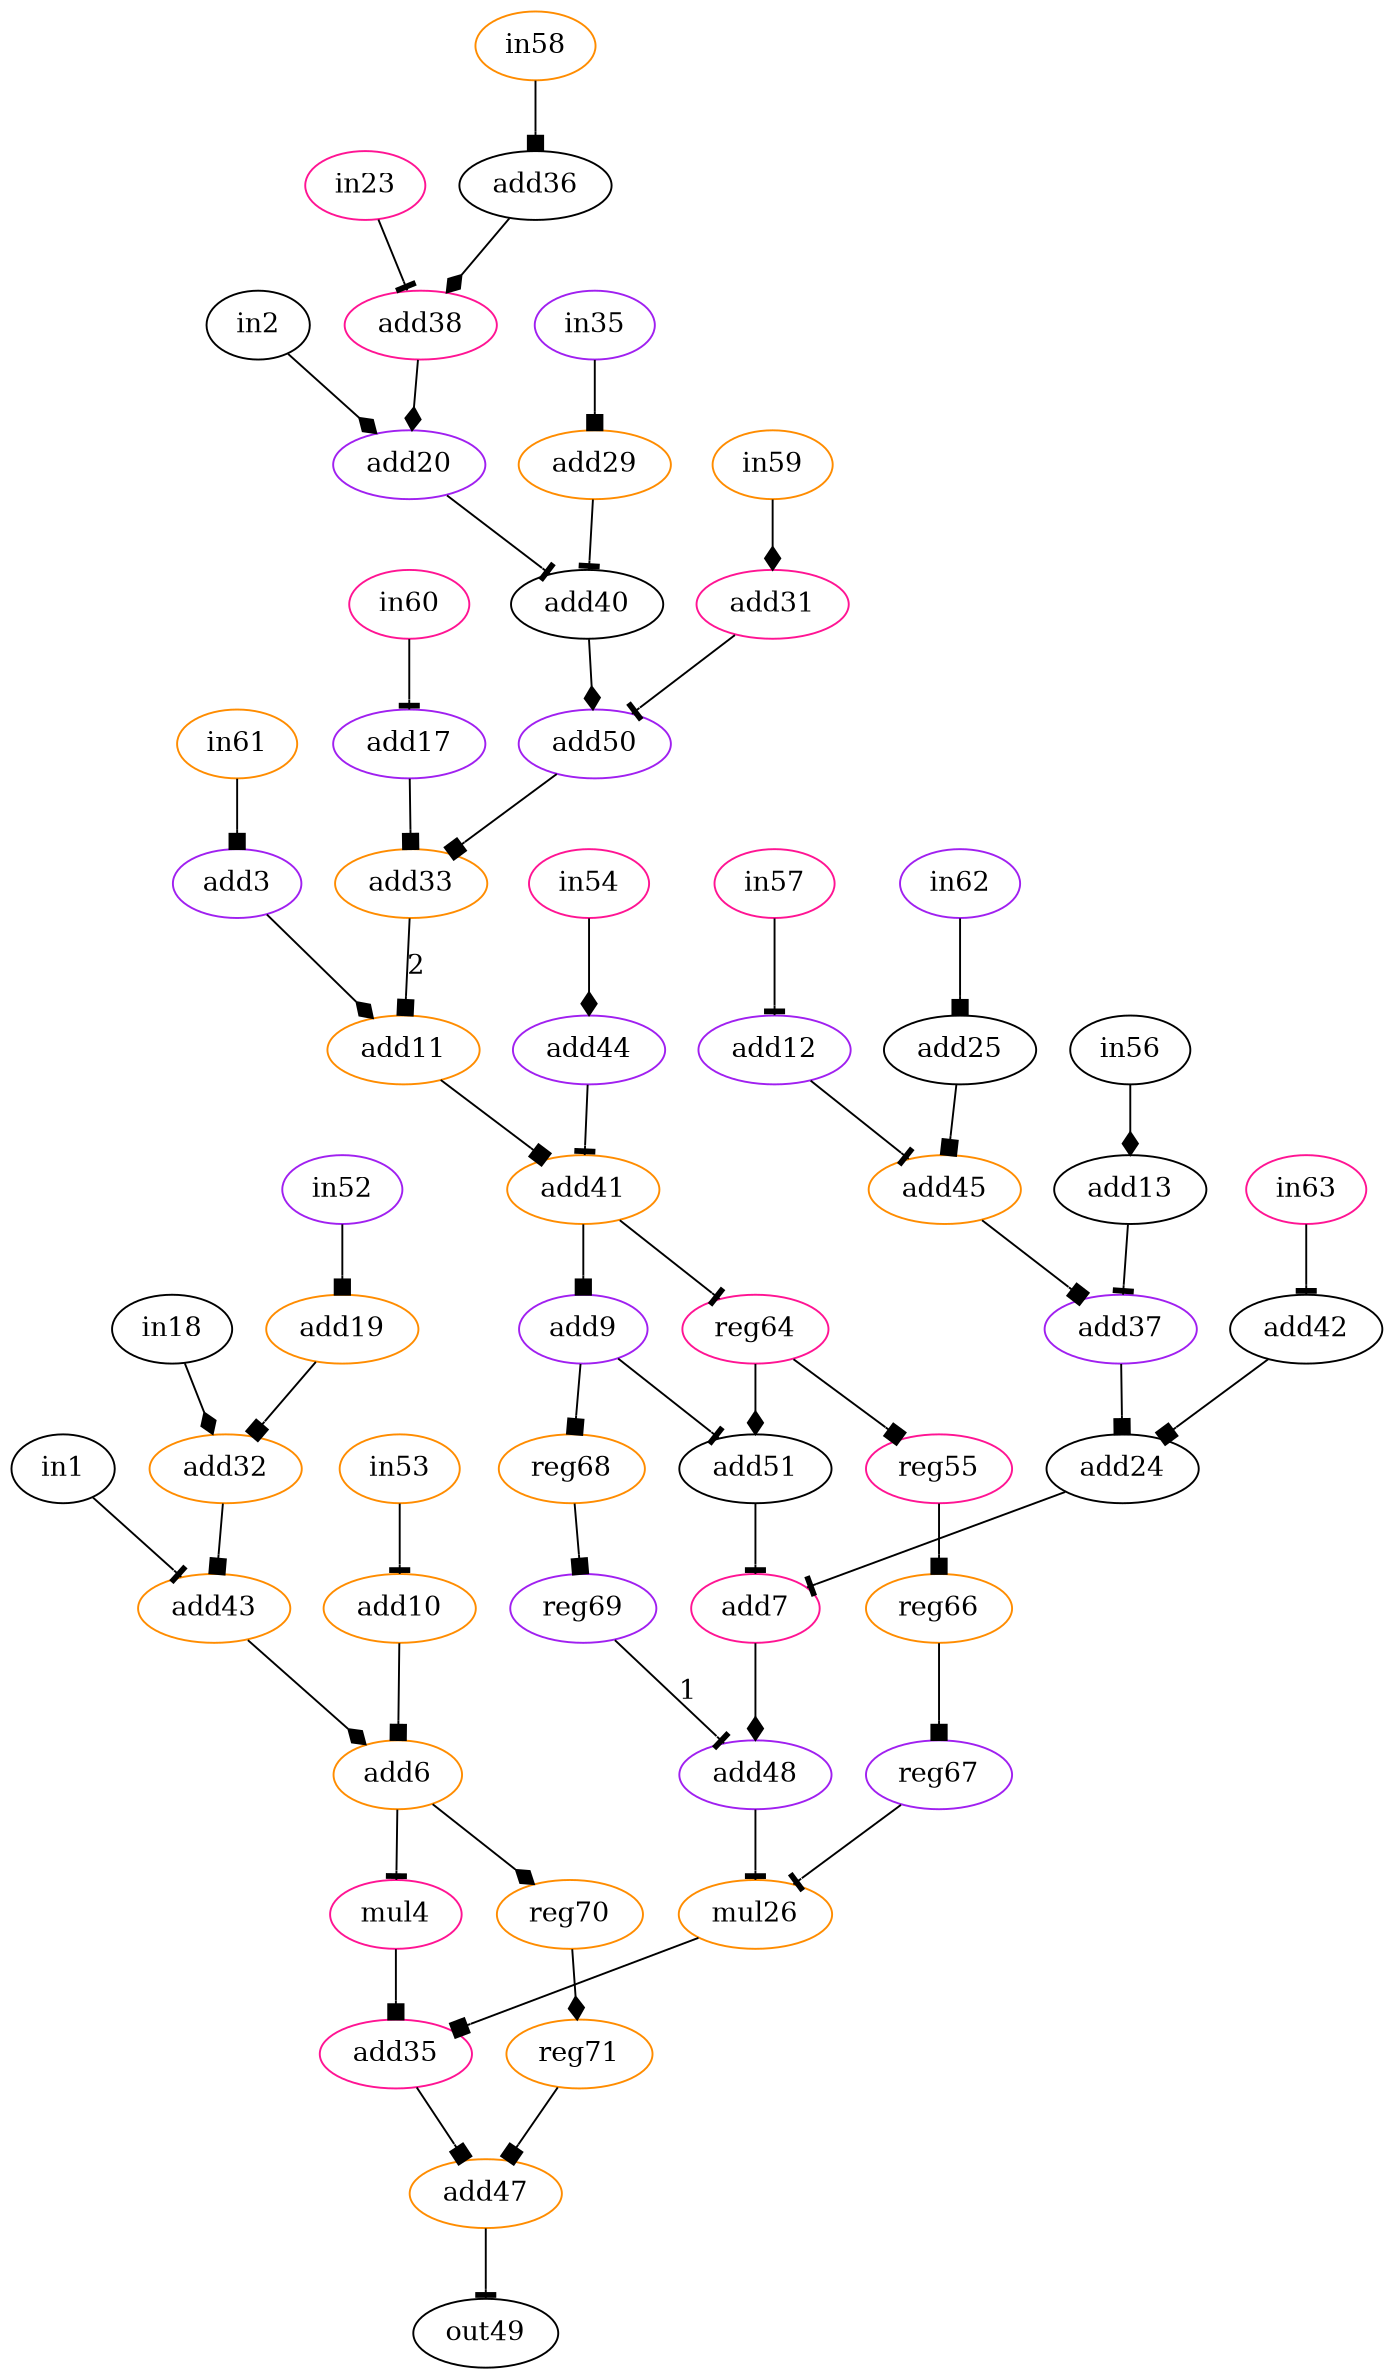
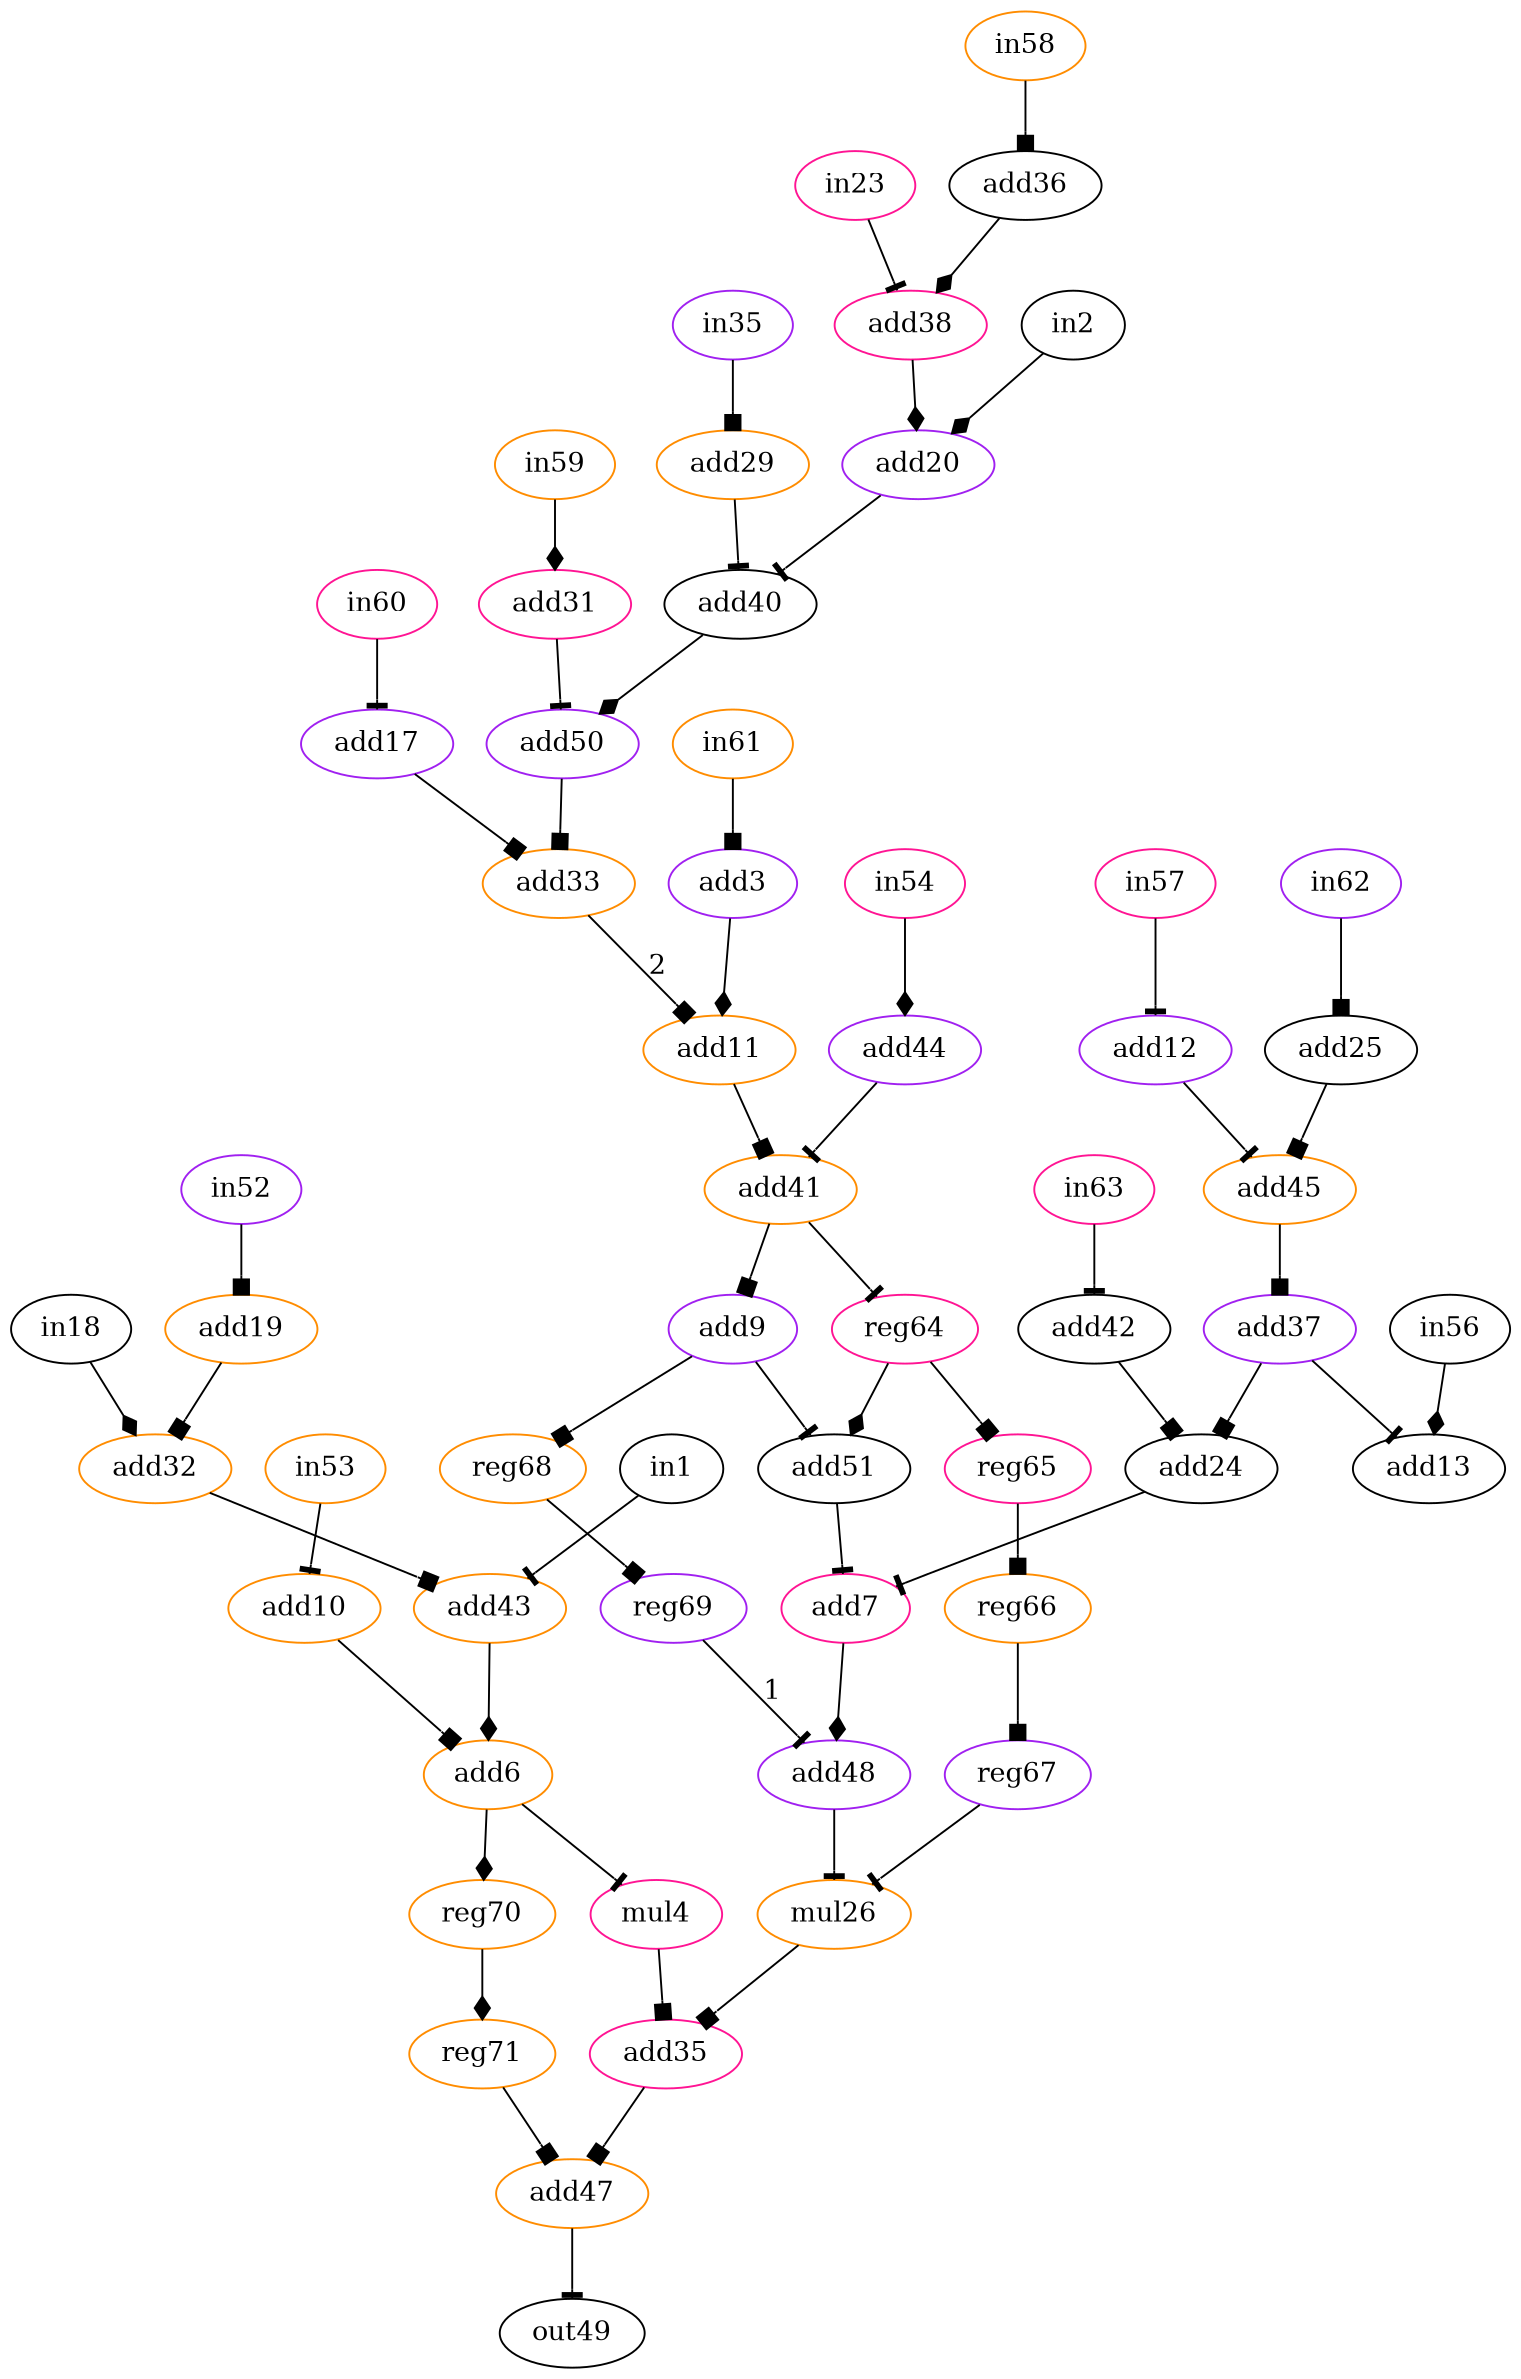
(1126, 1255) -> (1351, 1396)
(939, 1469) -> (1018, 1469)
